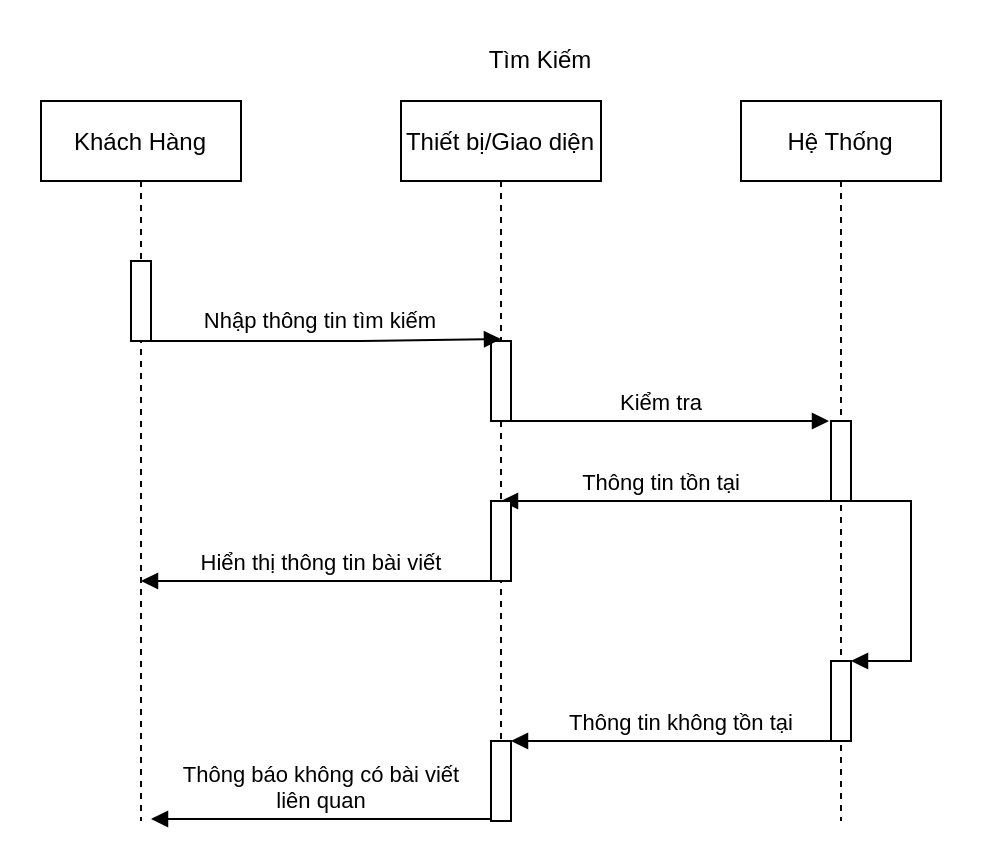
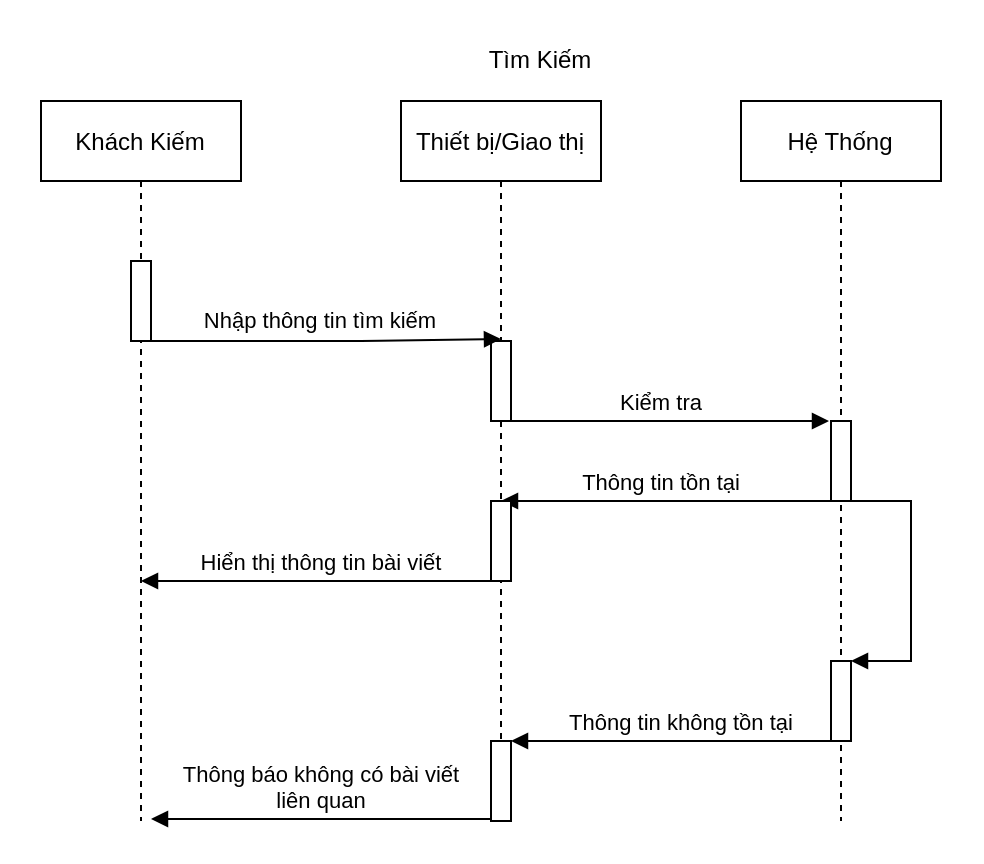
(140, 142) -> (140, 142)
(500, 142) -> (500, 142)
